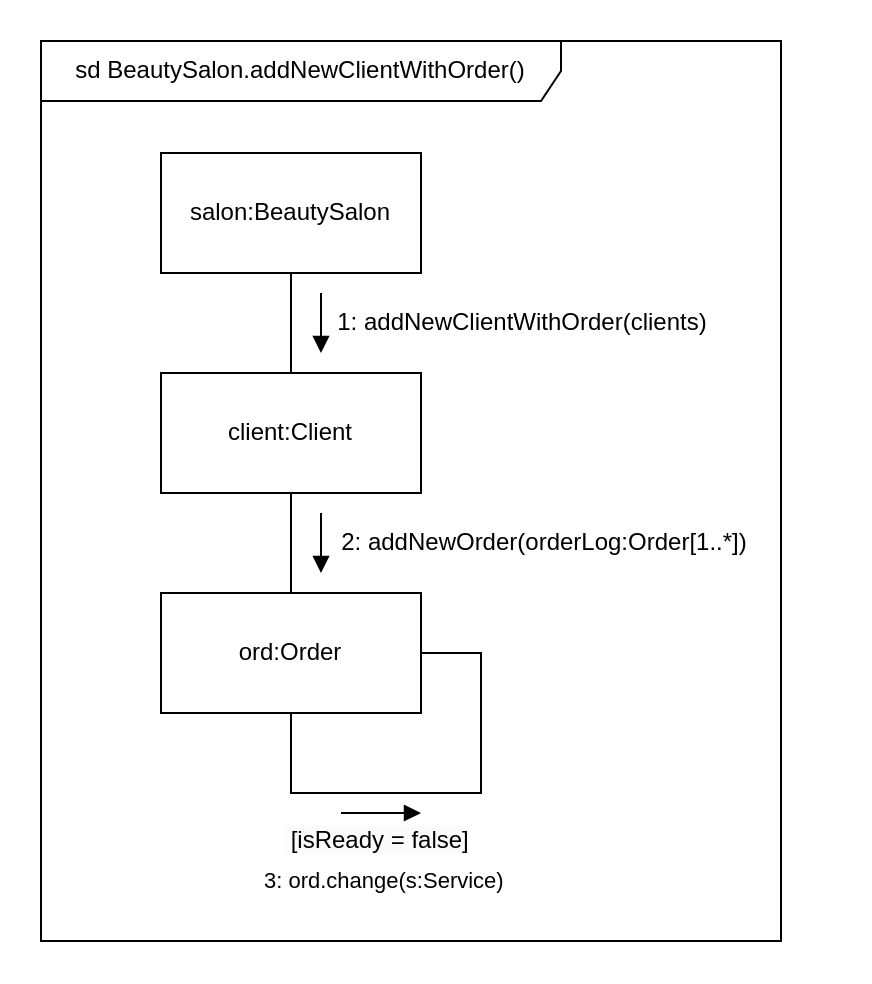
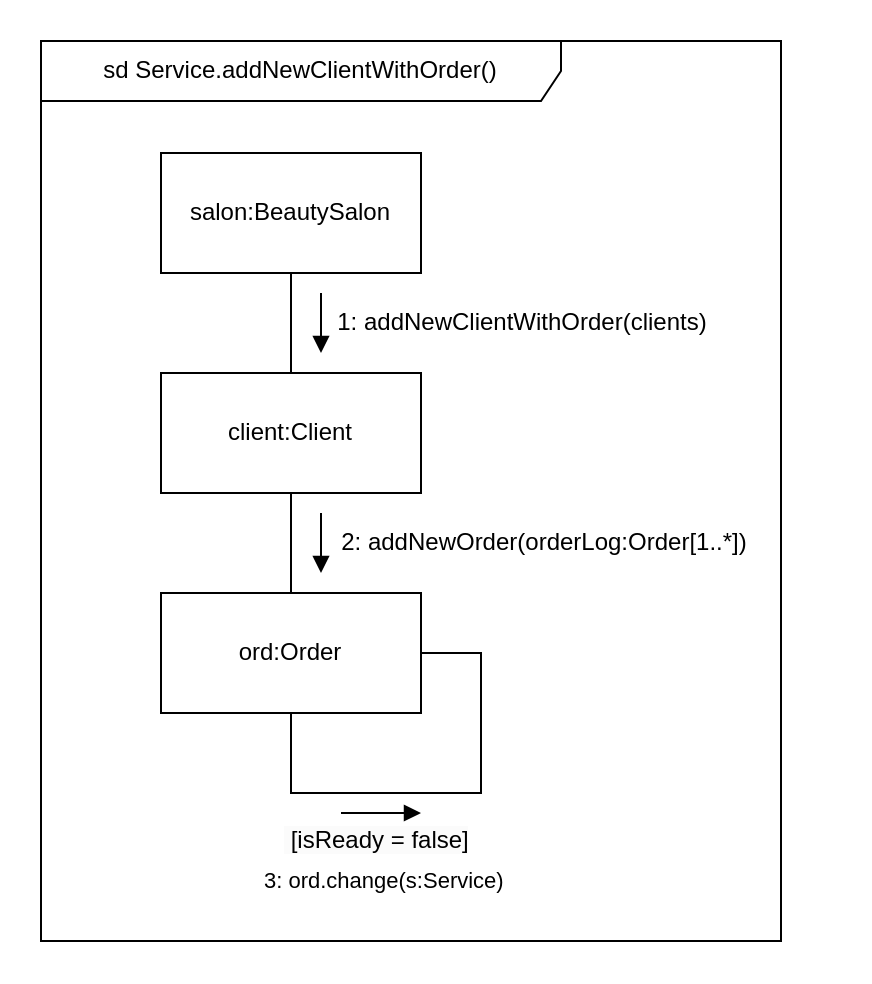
(301, 71) -> (301, 71)
